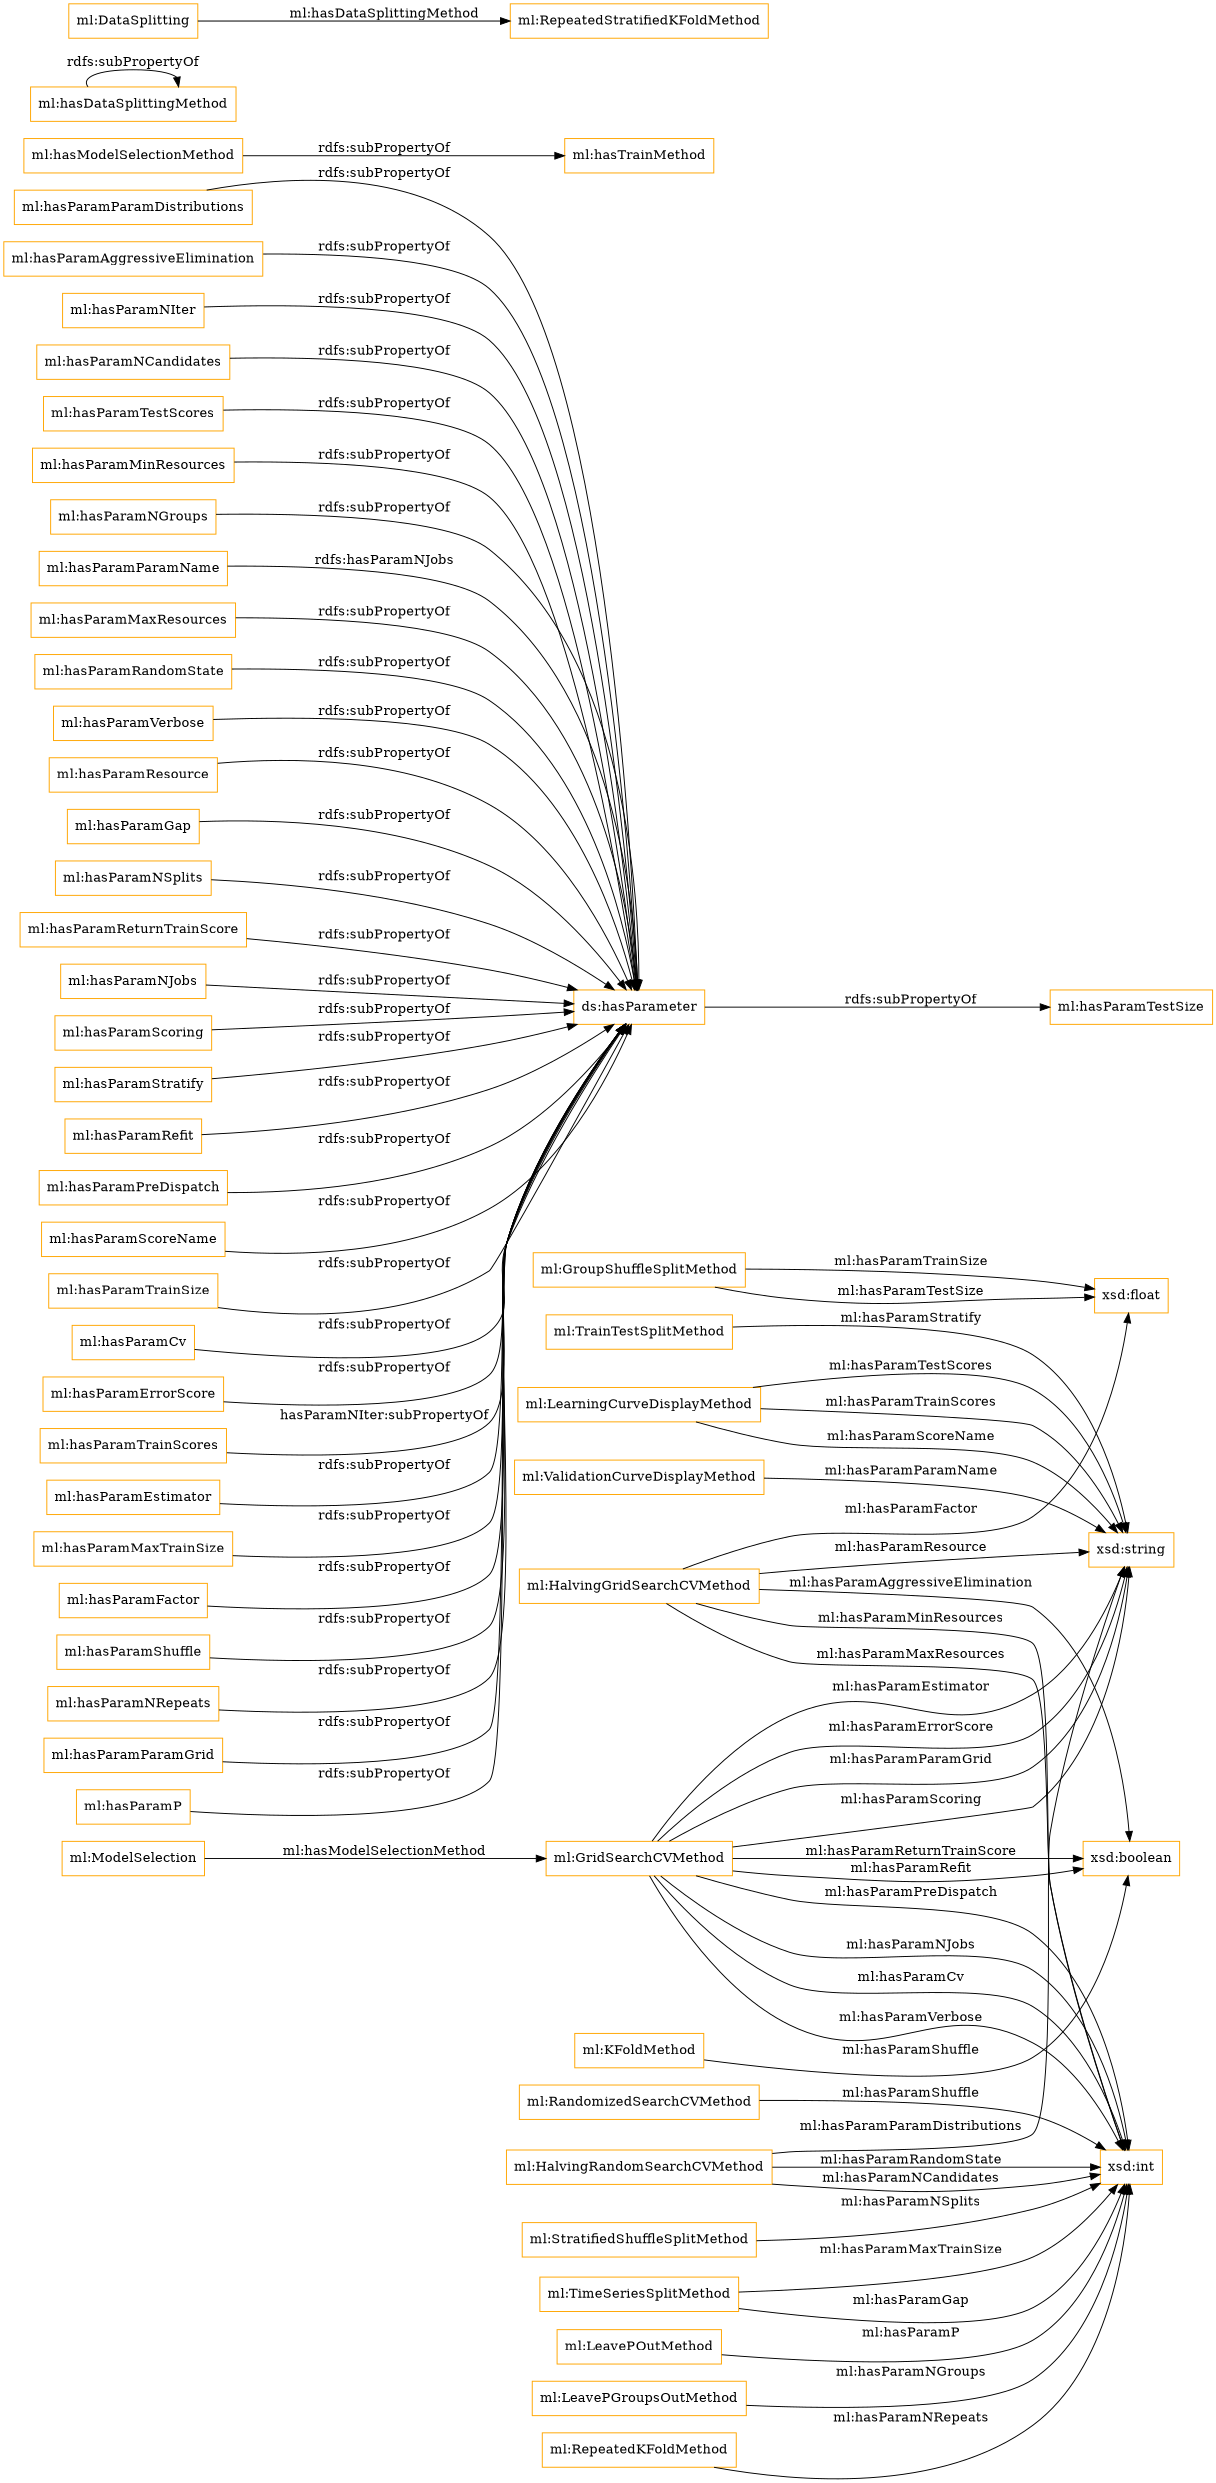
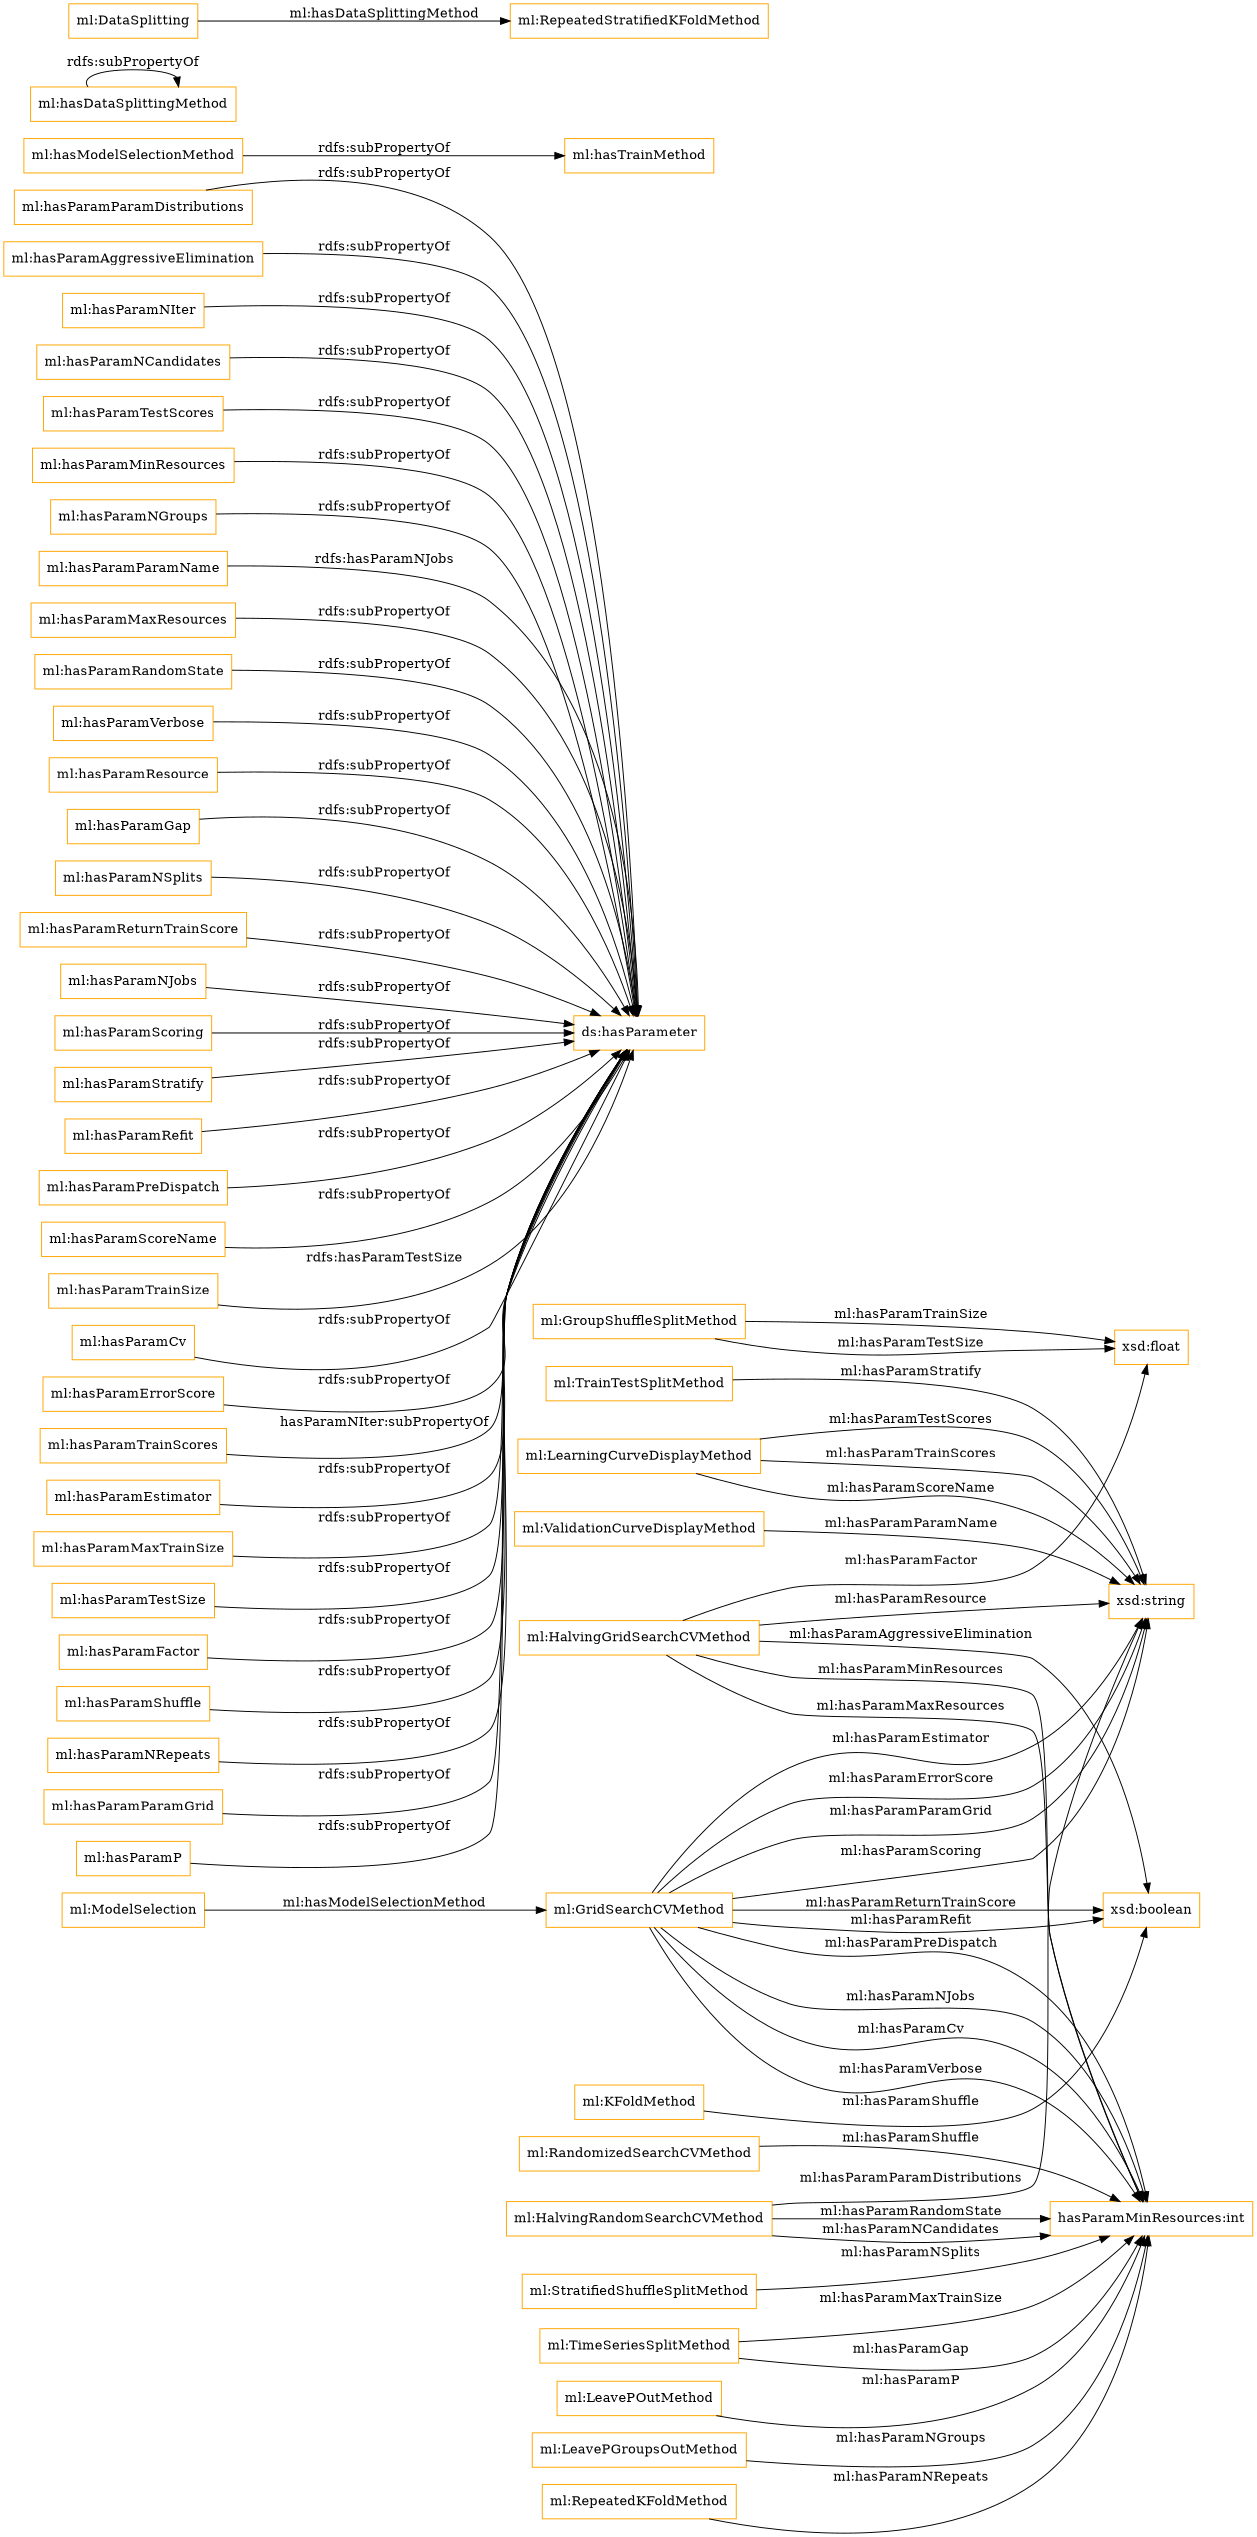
(872, 1007) -> (492, 1568)
(385, 1264) -> (385, 1258)
(1131, 2167) -> (1151, 2219)
